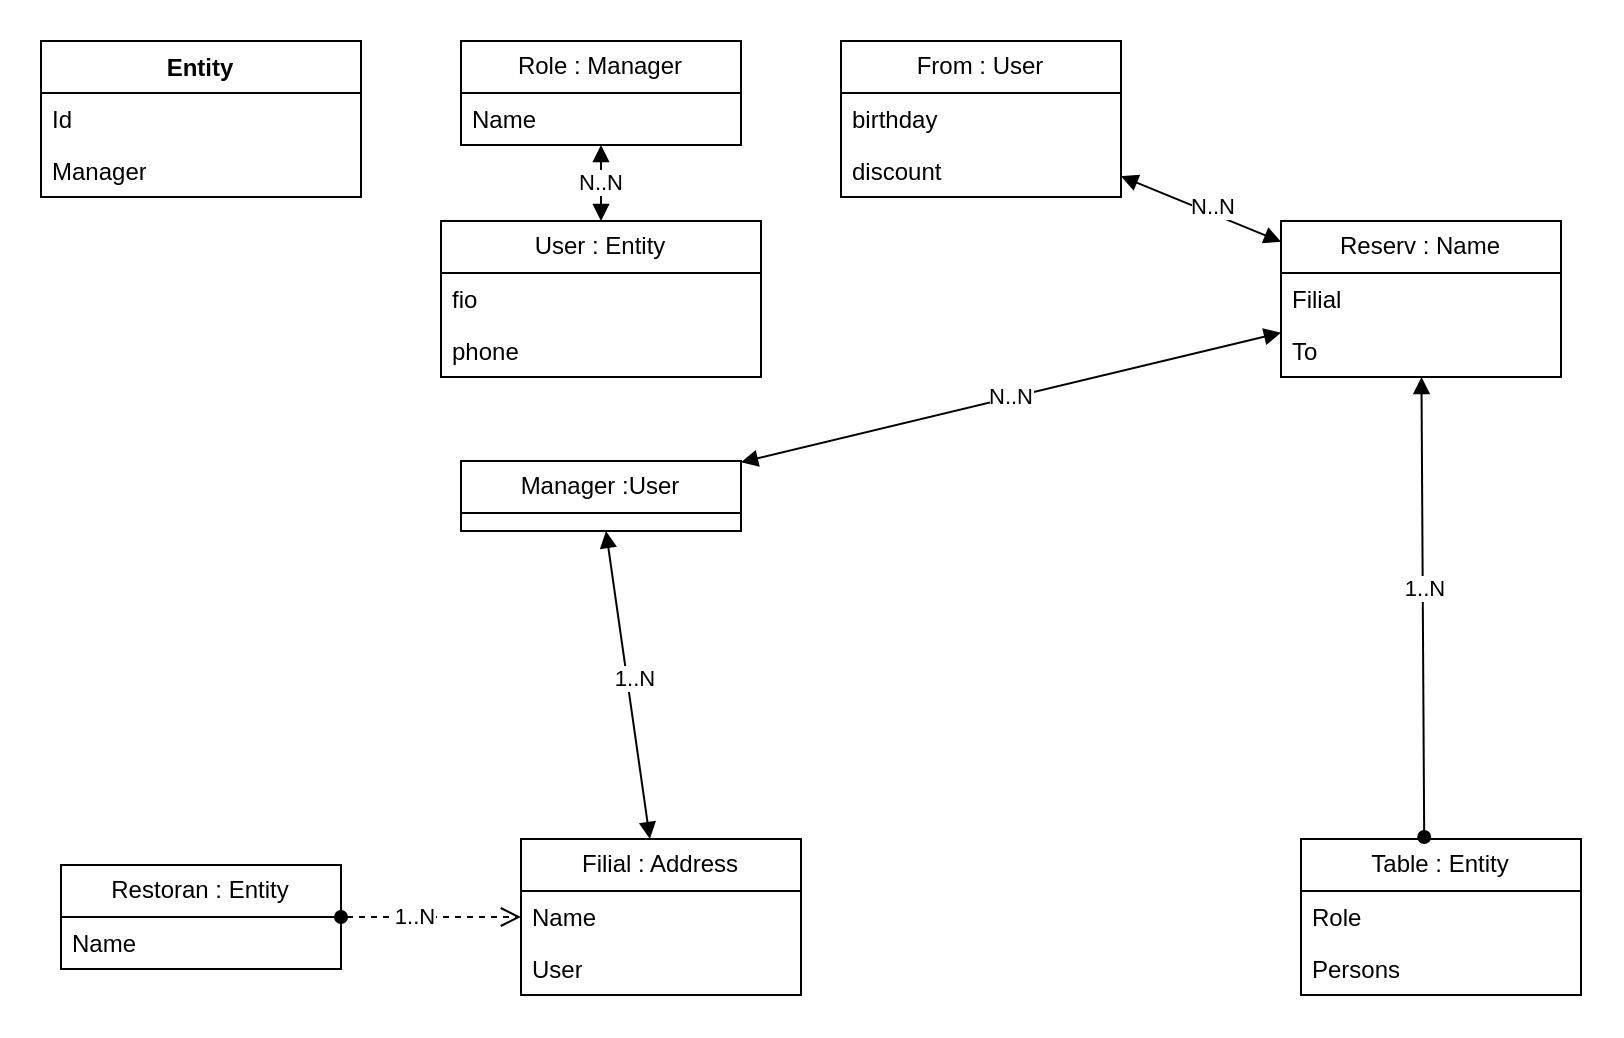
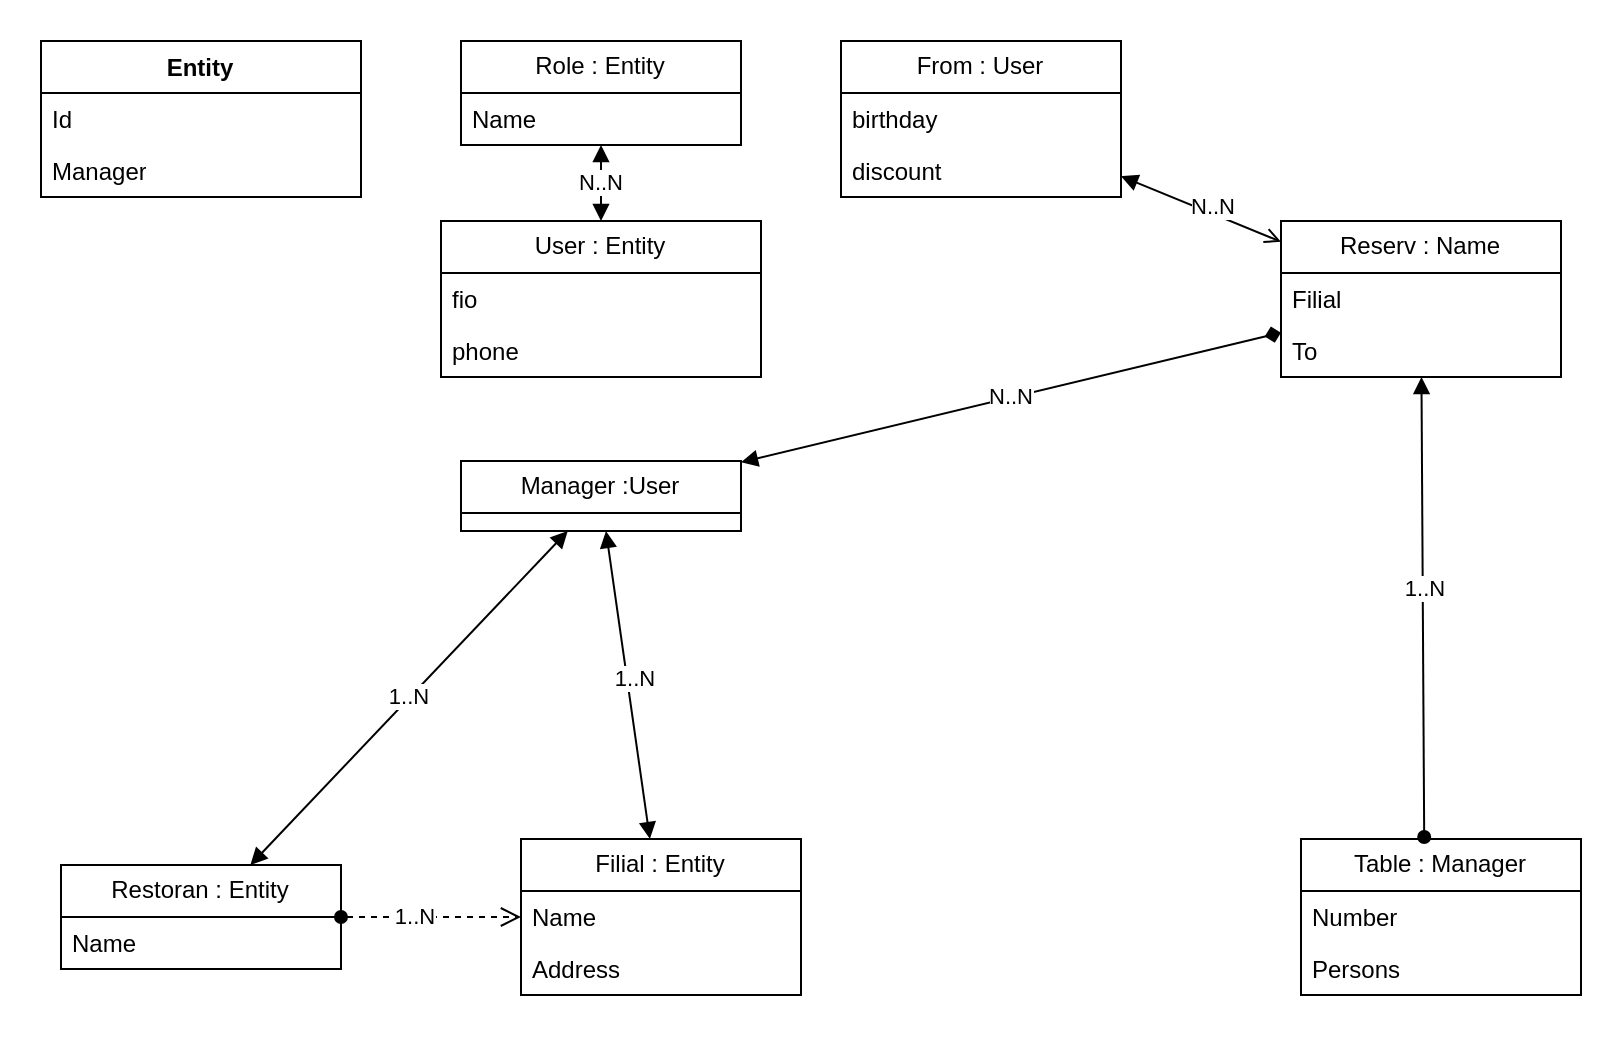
(601, 67) -> (601, 67)
(1265, 235) -> (1269, 237)
(1263, 337) -> (1264, 337)
none -> (335, 776)
(661, 865) -> (661, 865)
(1441, 865) -> (1441, 865)
(1337, 919) -> (1353, 919)
(560, 971) -> (580, 971)
